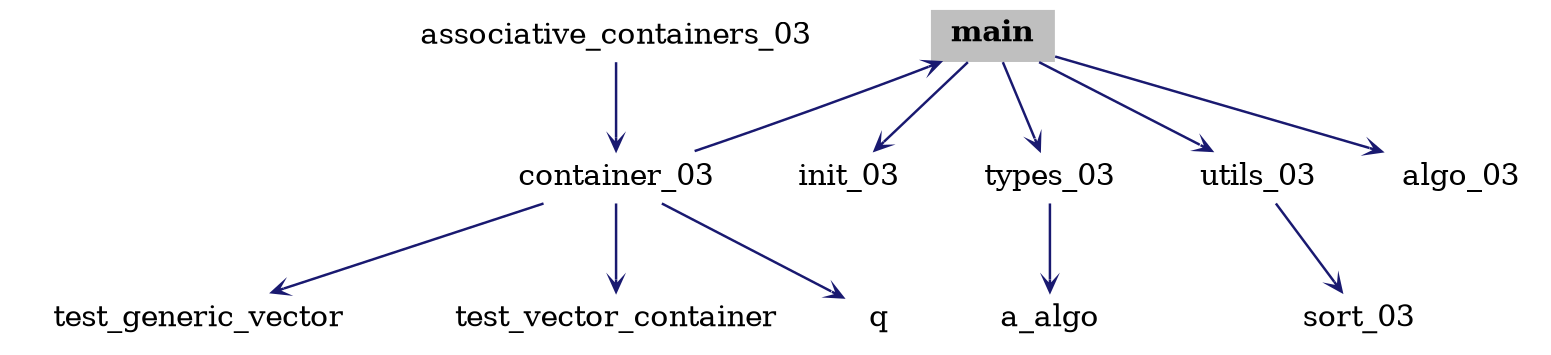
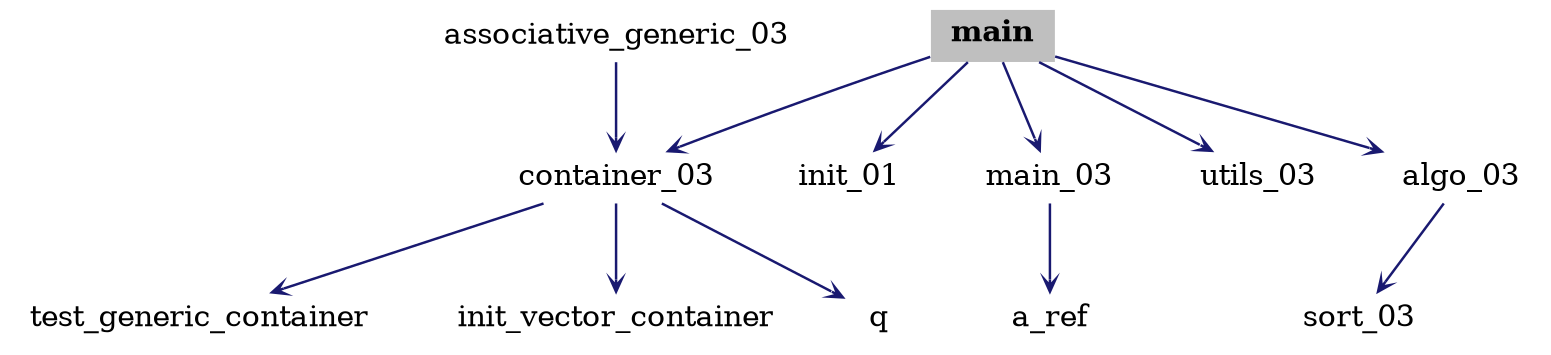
(616, 36) -> (616, 36)
(812, 110) -> (805, 101)
(849, 177) -> (849, 177)
(1050, 177) -> (1050, 177)
(1305, 243) -> (1415, 243)
(200, 319) -> (200, 319)
(616, 319) -> (616, 319)
(1050, 319) -> (1050, 319)
